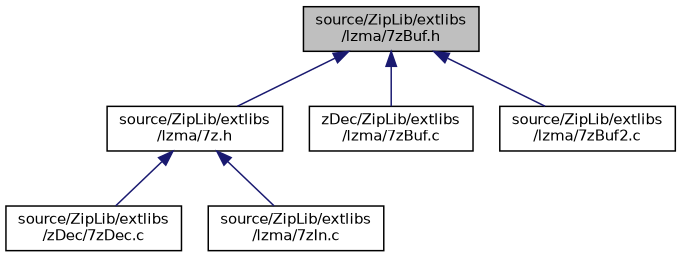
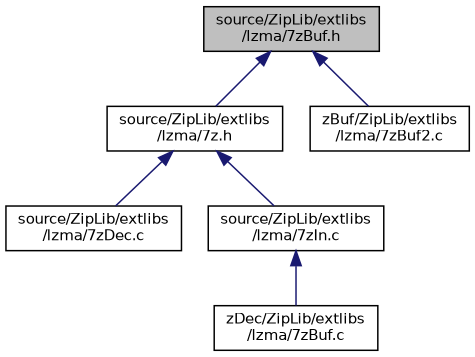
(391, 87) -> (296, 286)
(588, 129) -> (390, 129)
(94, 228) -> (94, 228)
